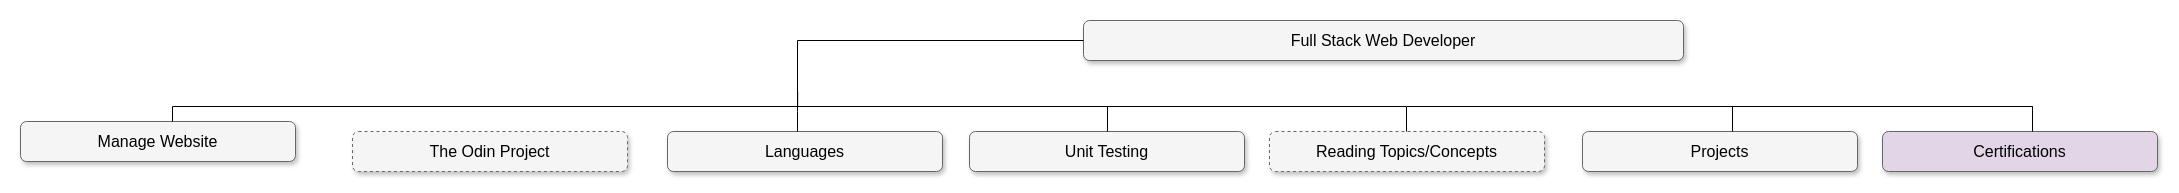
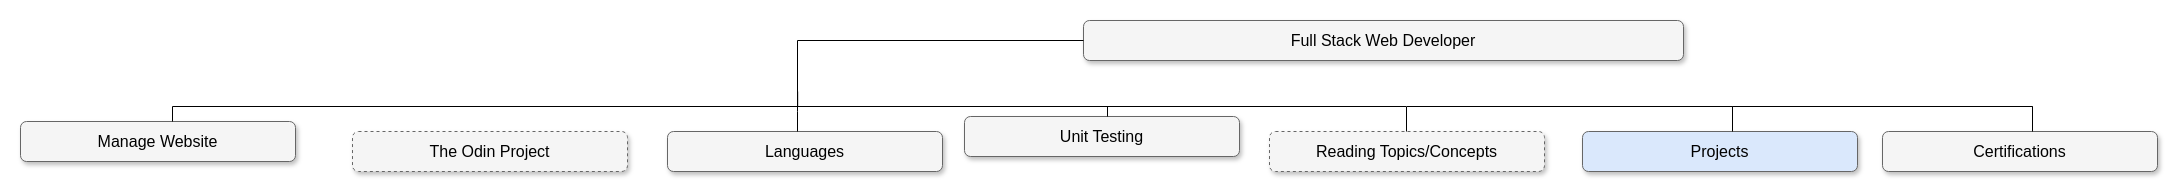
(1107, 152) -> (1102, 137)
(1720, 152) -> (1720, 152)
(2020, 152) -> (2020, 152)
